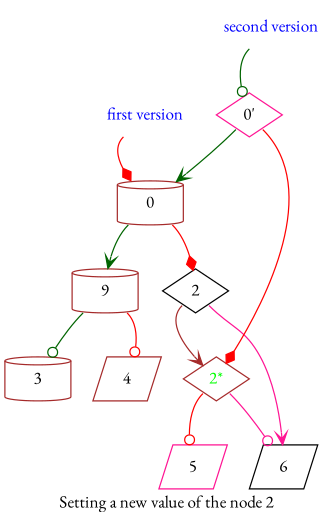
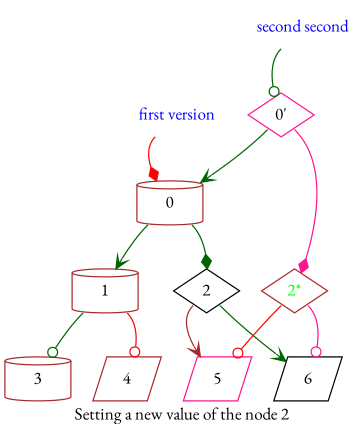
(271, 27) -> (303, 27)
(183, 239) -> (201, 239)
(283, 242) -> (317, 192)
(105, 291) -> (105, 291)
(179, 332) -> (187, 326)
(262, 359) -> (247, 331)
